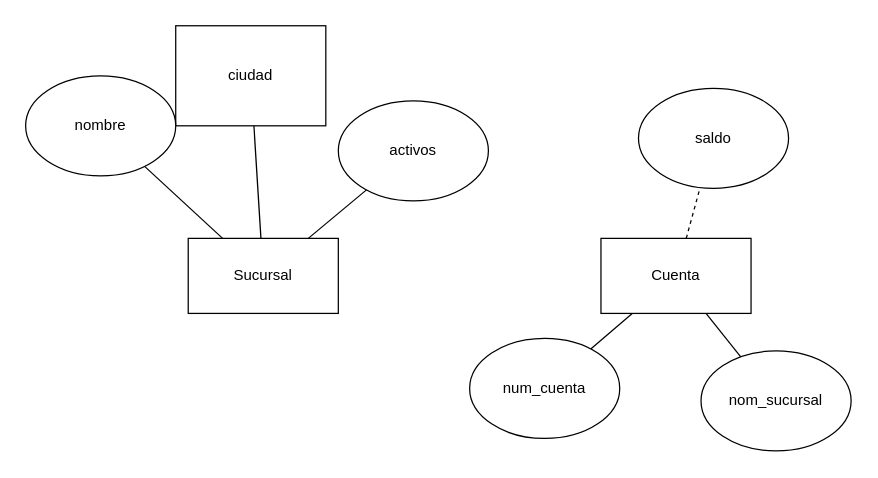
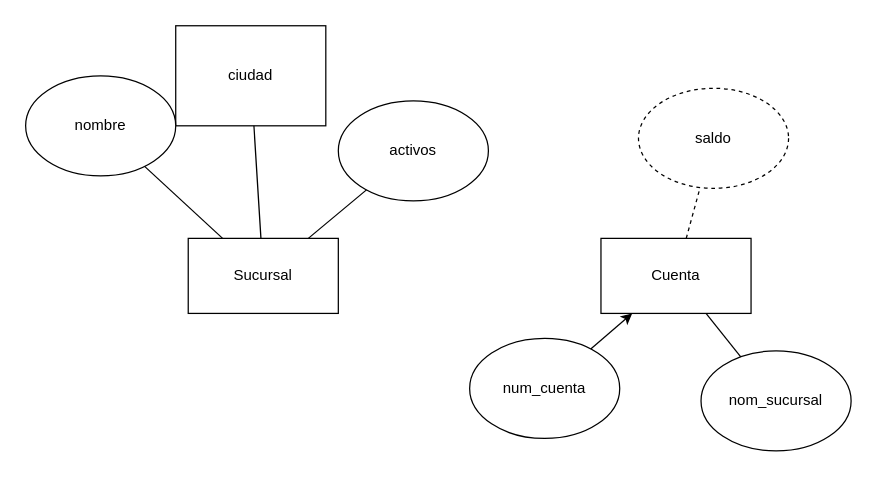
(713, 138) -> (713, 138)
(627, 317) -> (624, 320)
